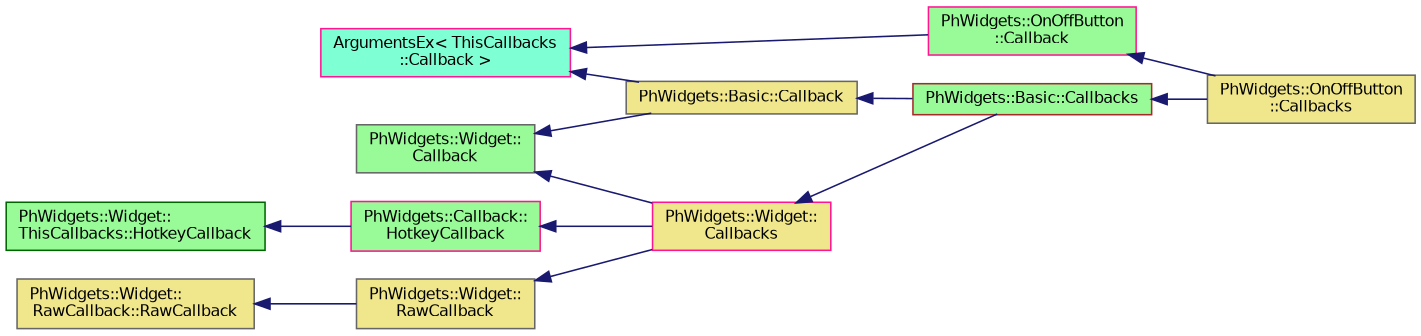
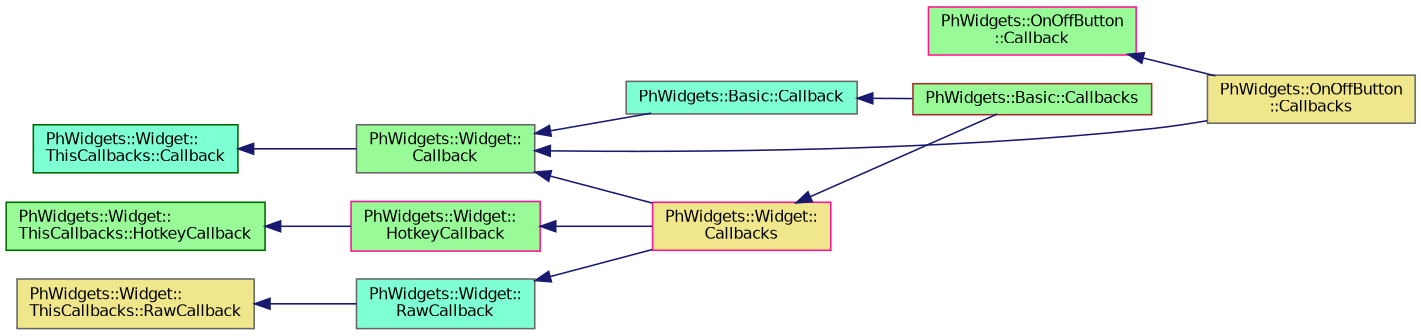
(446, 53) -> none
(742, 98) -> (742, 98)
(1187, 99) -> (879, 147)
none -> (136, 149)
(446, 226) -> (446, 226)
(136, 304) -> (136, 304)
(446, 304) -> (446, 304)
